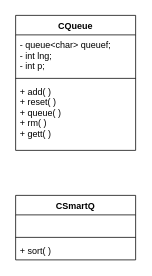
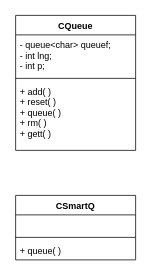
(40, 251) -> (42, 251)
